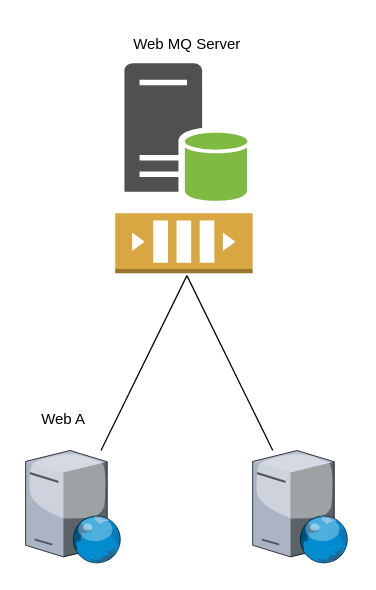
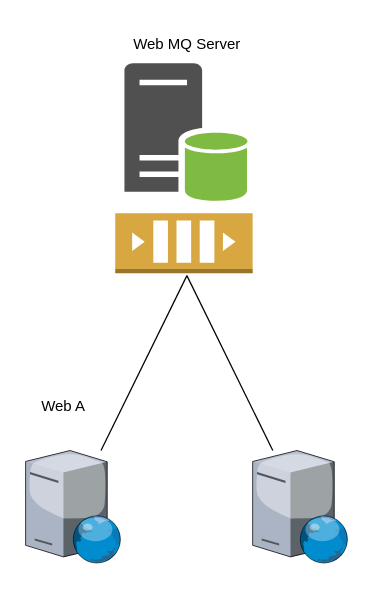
(63, 419) -> (63, 407)
